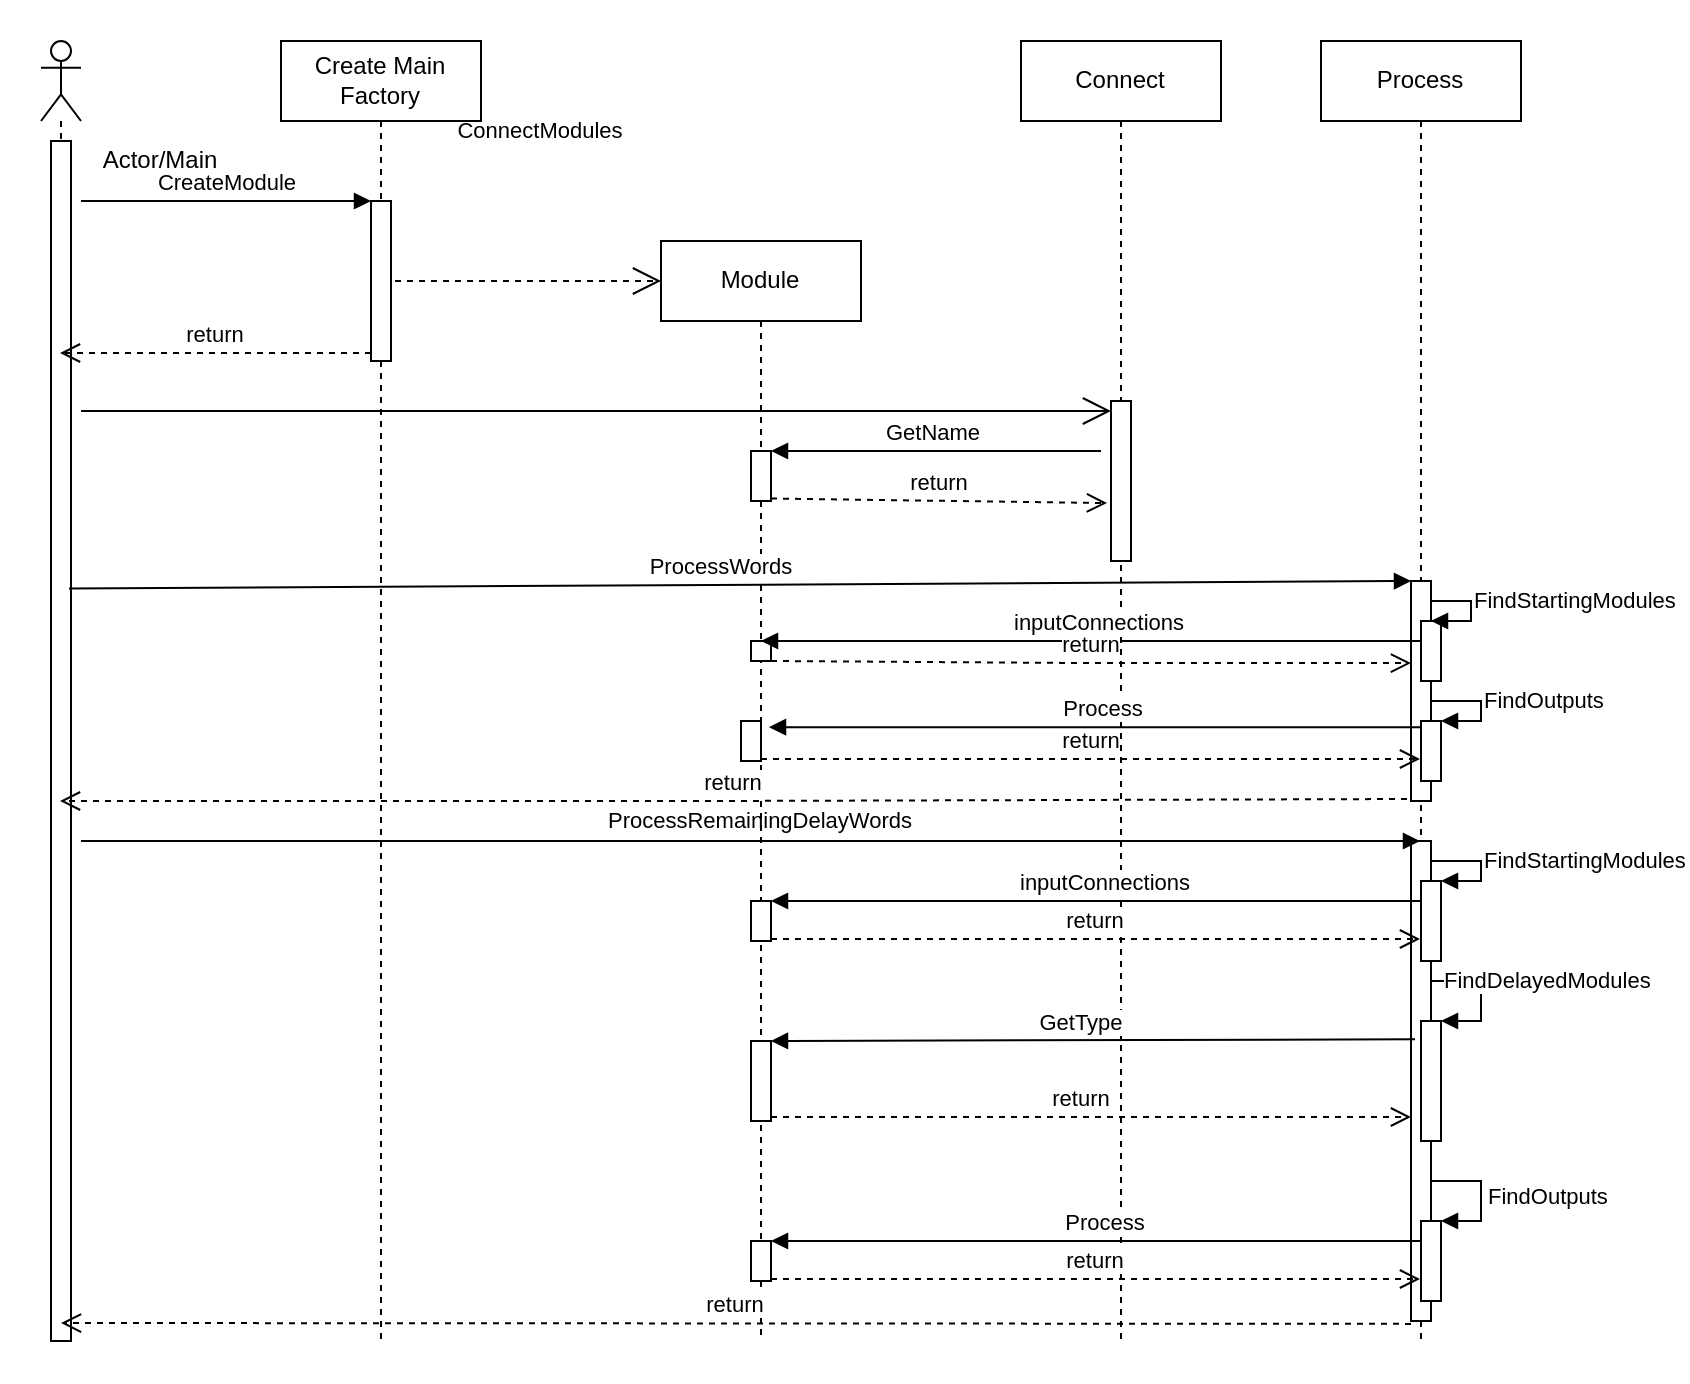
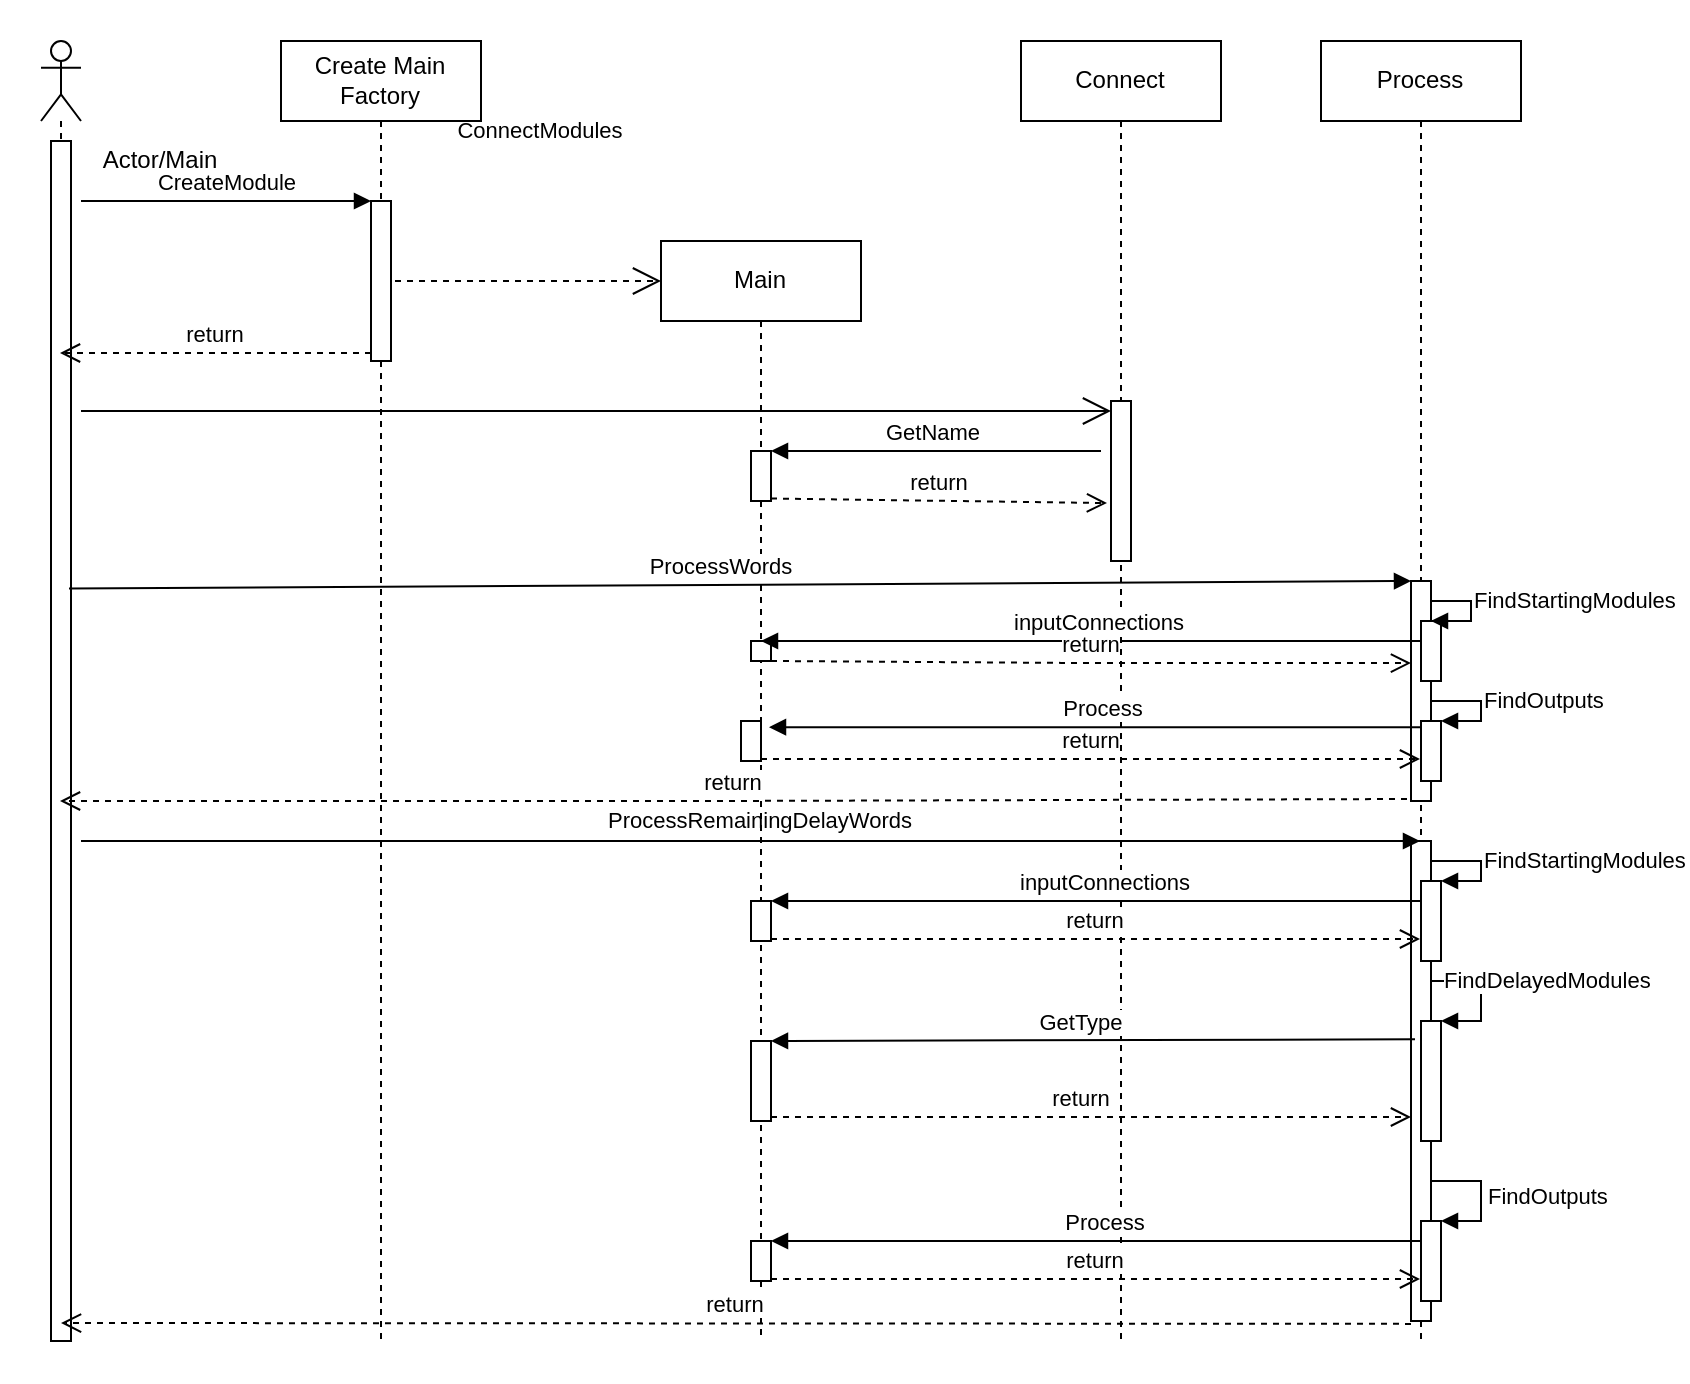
(761, 281) -> (761, 281)
